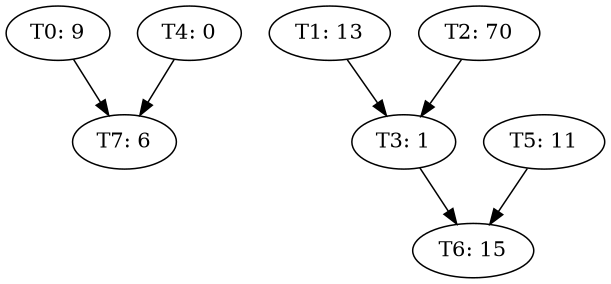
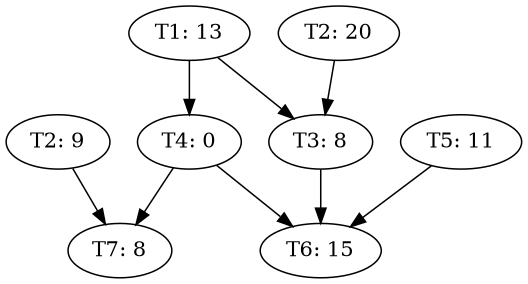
(58, 33) -> (58, 142)
(479, 33) -> (339, 33)
none -> (189, 80)
(124, 142) -> (120, 251)
(404, 142) -> (321, 142)
none -> (248, 191)
